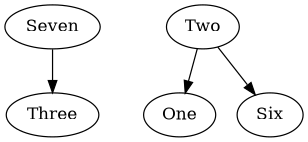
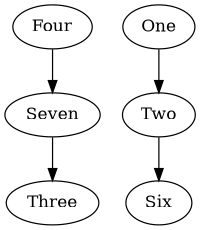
none -> (53, 27)
(193, 65) -> (159, 65)
